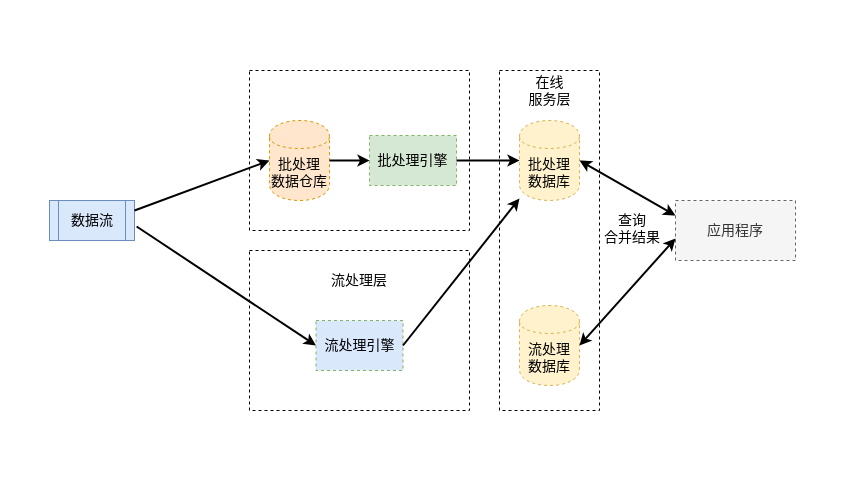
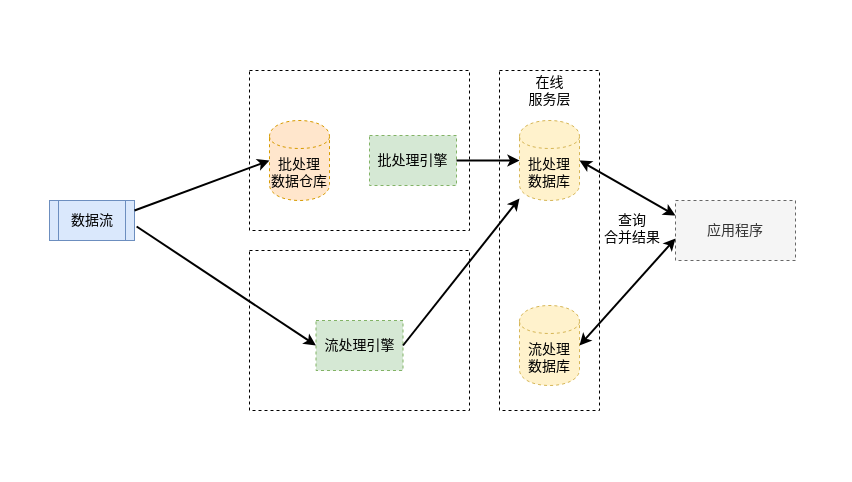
(345, 161) -> none
(360, 281) -> none
(360, 346) -> (360, 346)
